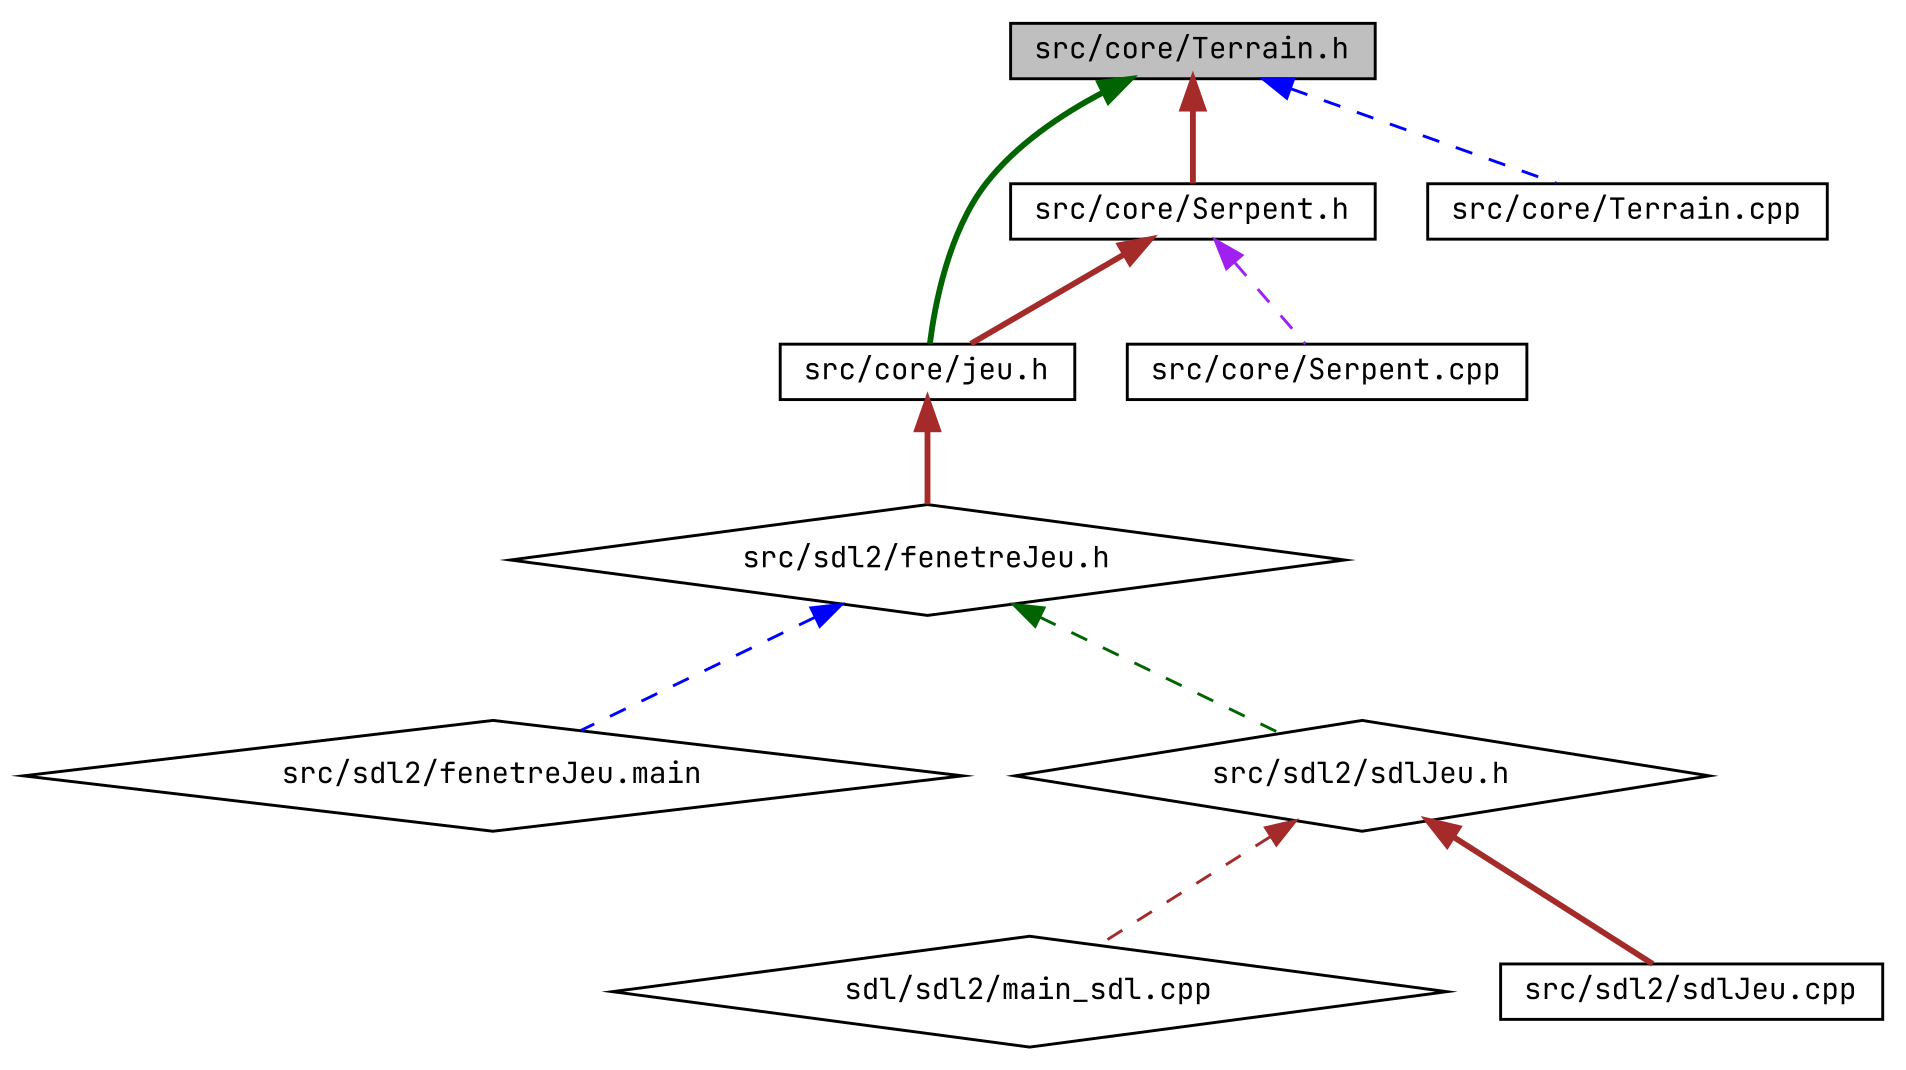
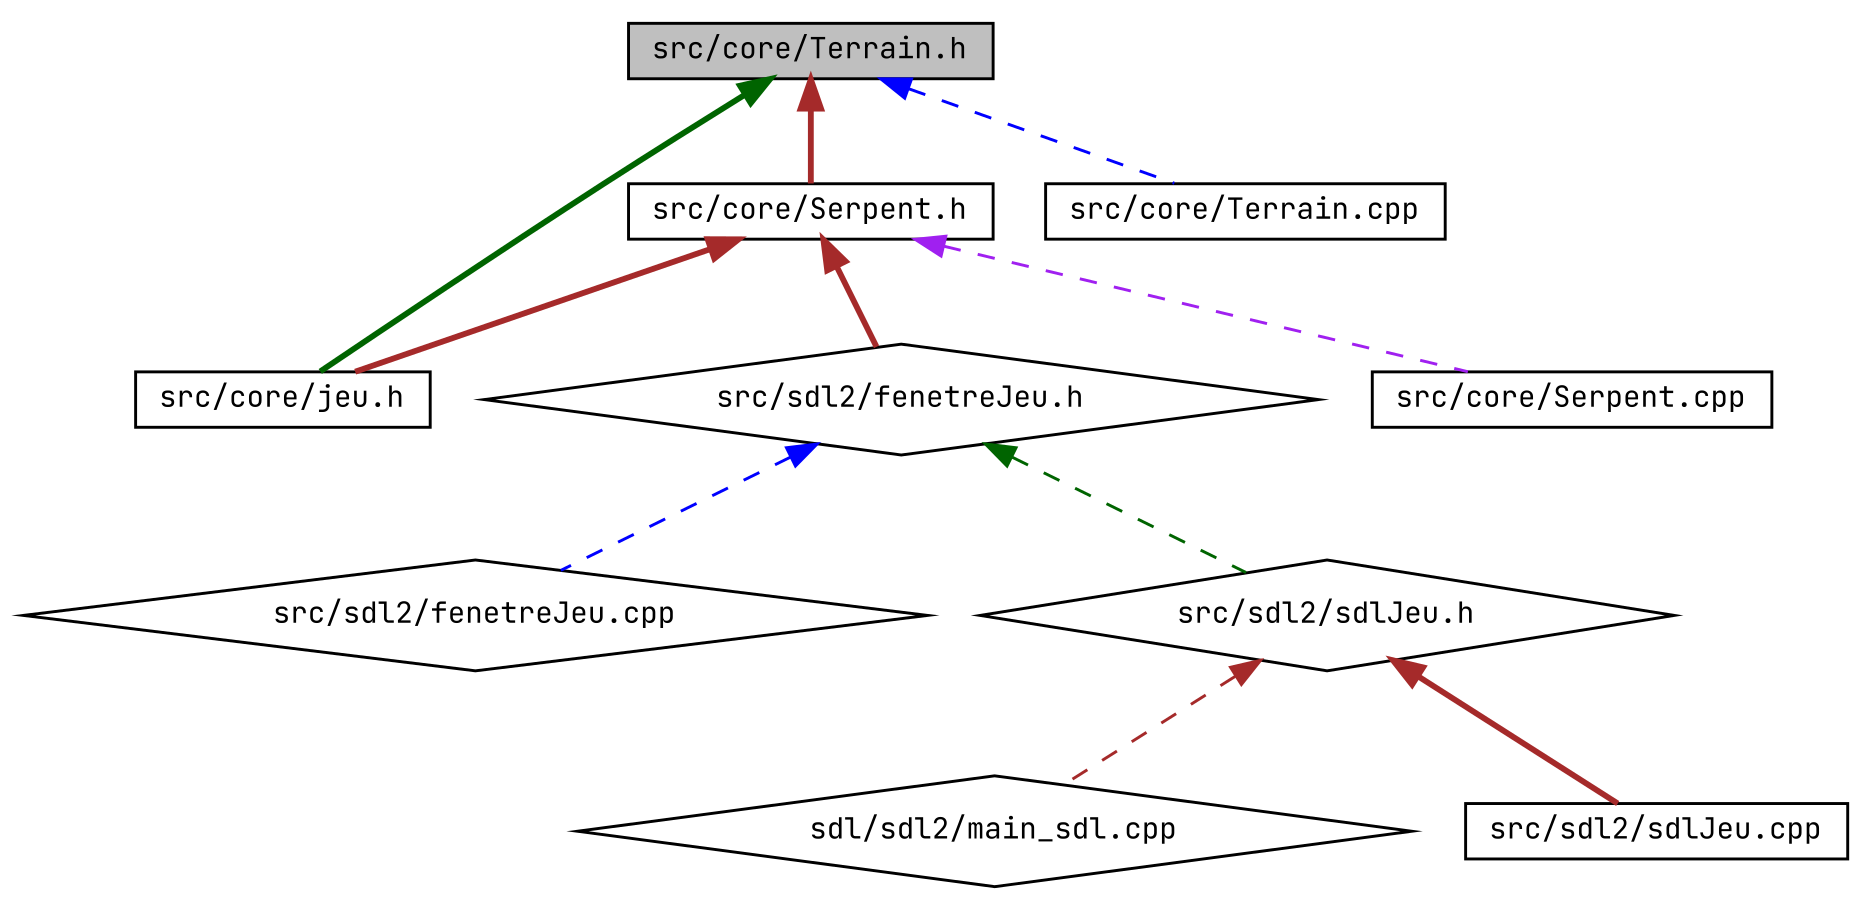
(928, 467) -> (857, 307)
(493, 776) -> (475, 615)
